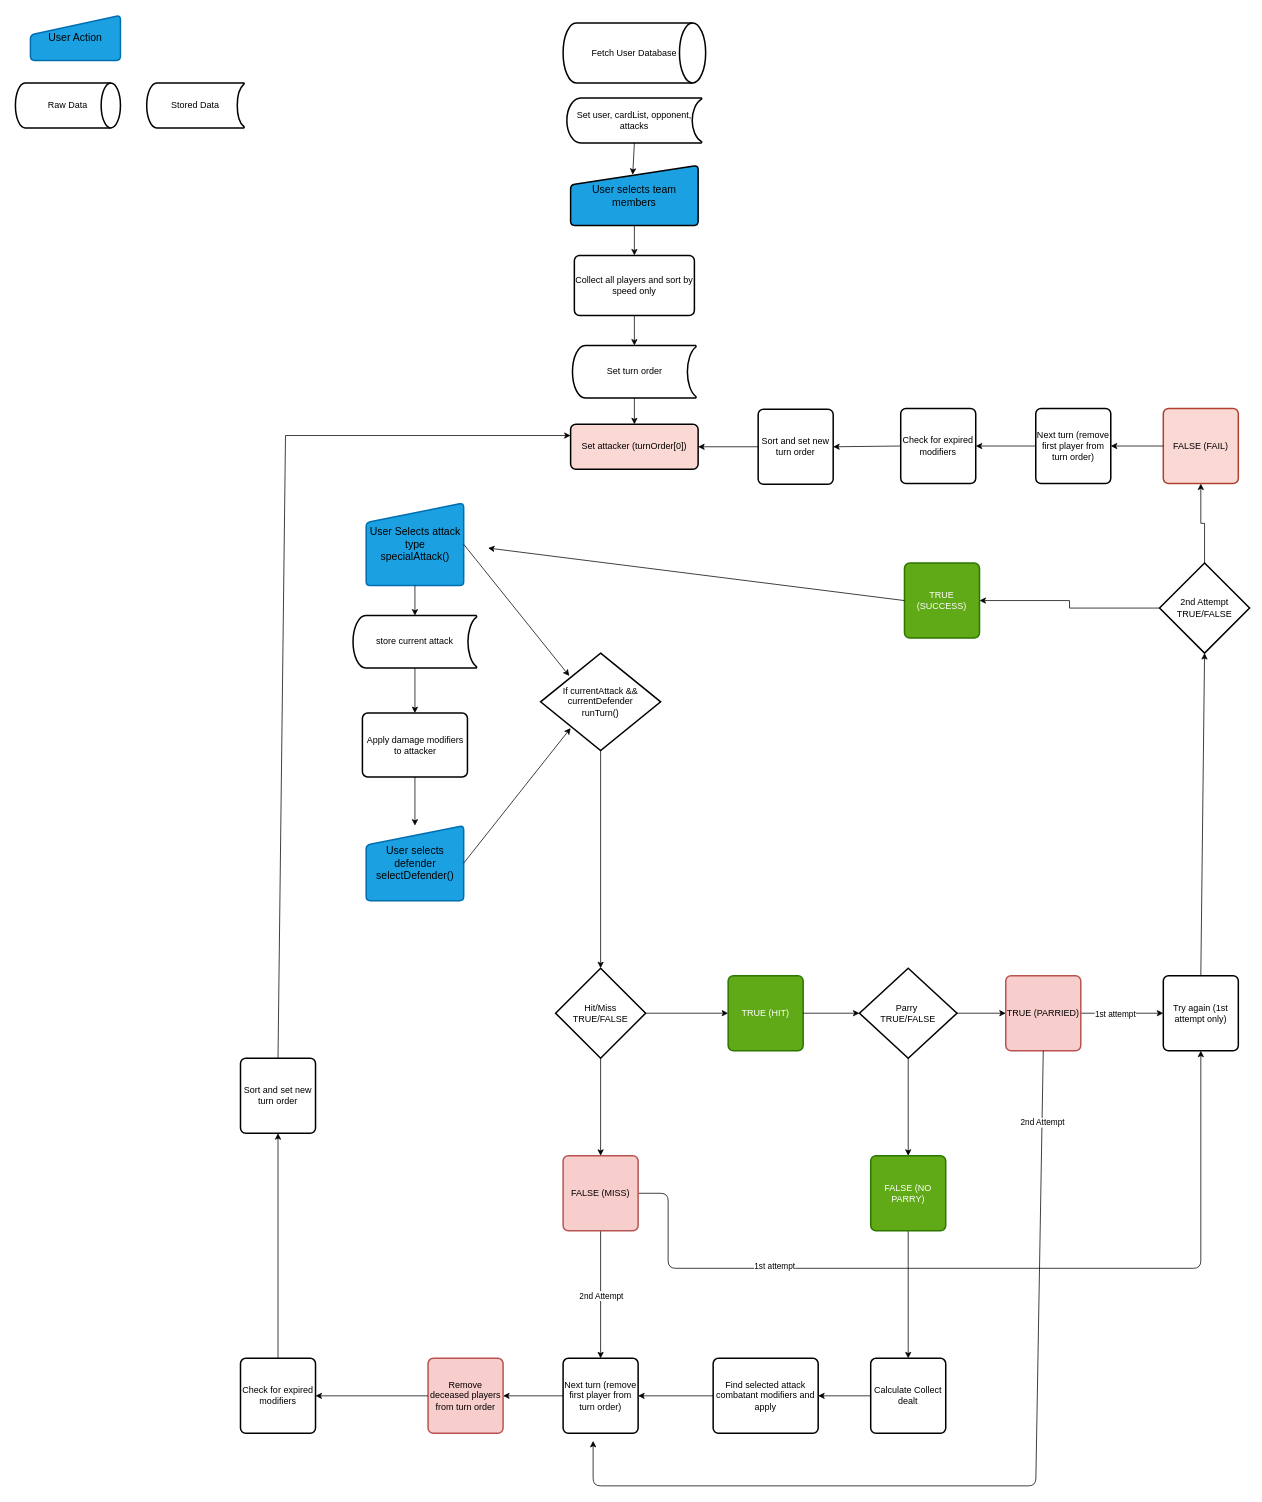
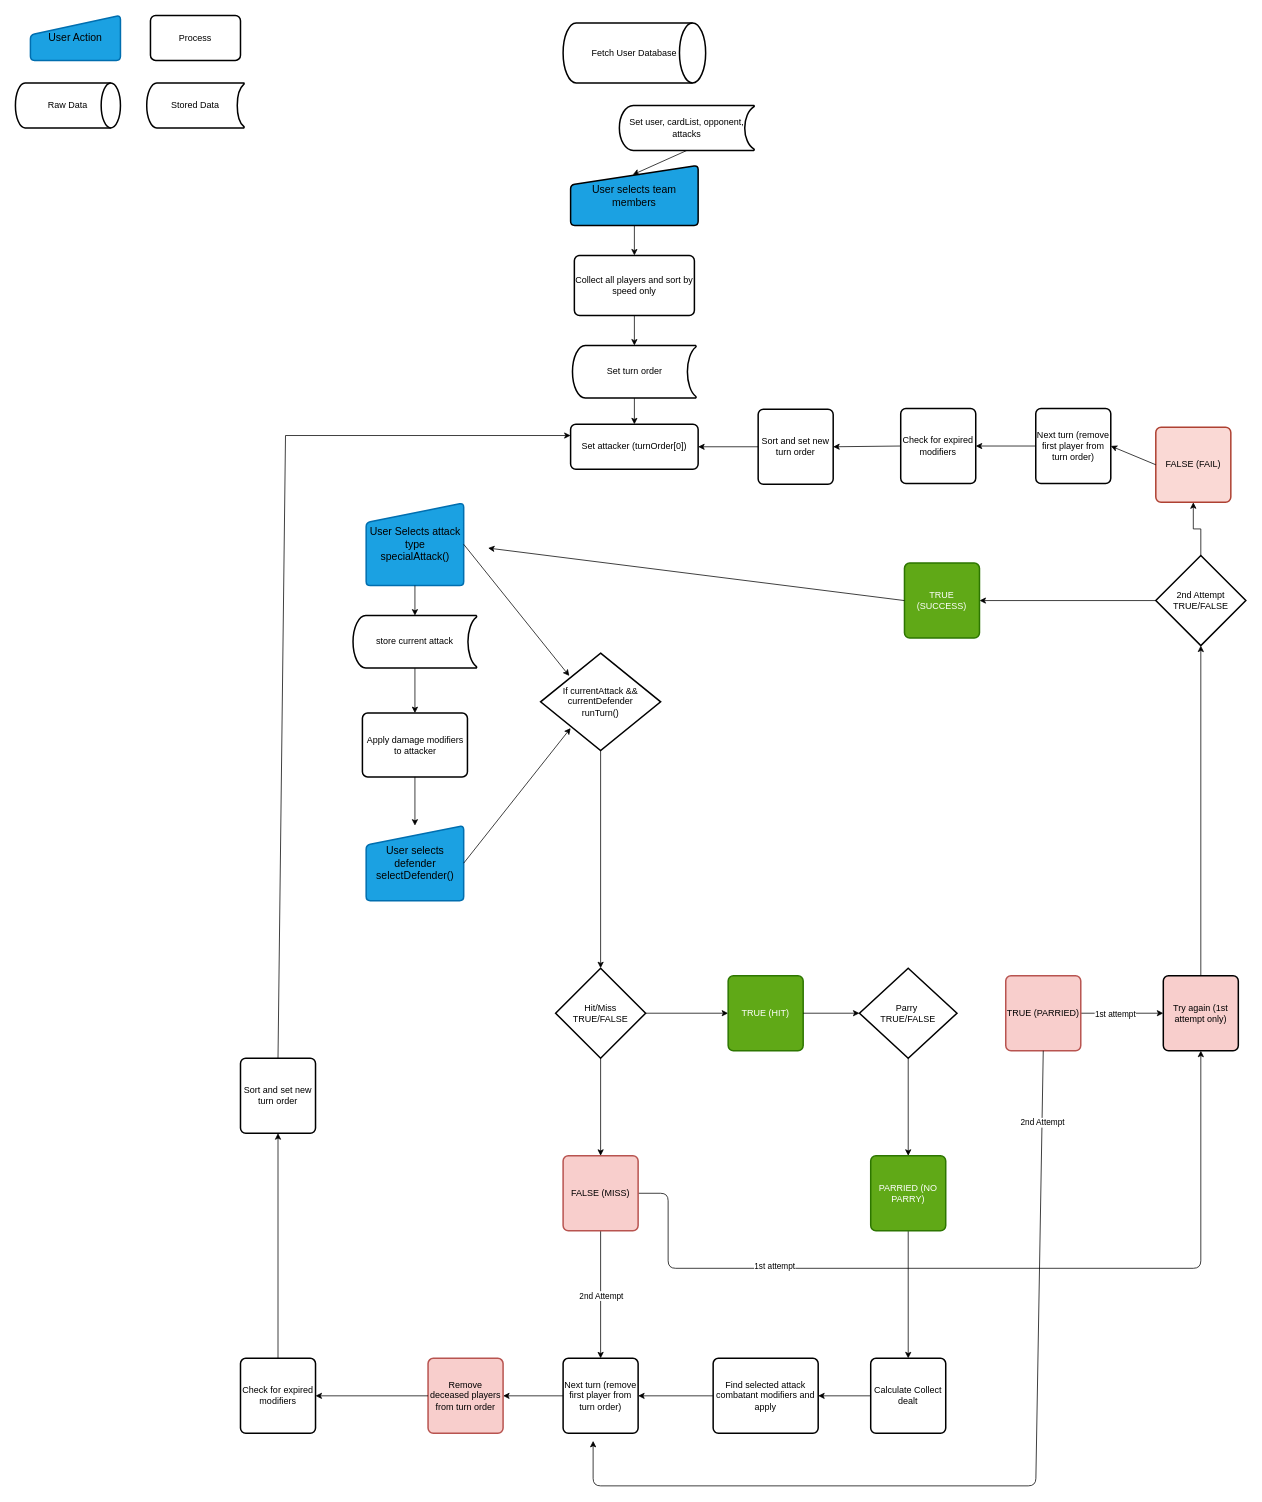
none -> (195, 38)
(634, 120) -> (687, 128)
(1200, 446) -> (1193, 465)
(634, 447) -> (634, 447)
(1204, 608) -> (1200, 600)
(978, 1013) -> none
(1200, 1013) -> (1200, 1013)
(908, 1193) -> (908, 1193)
